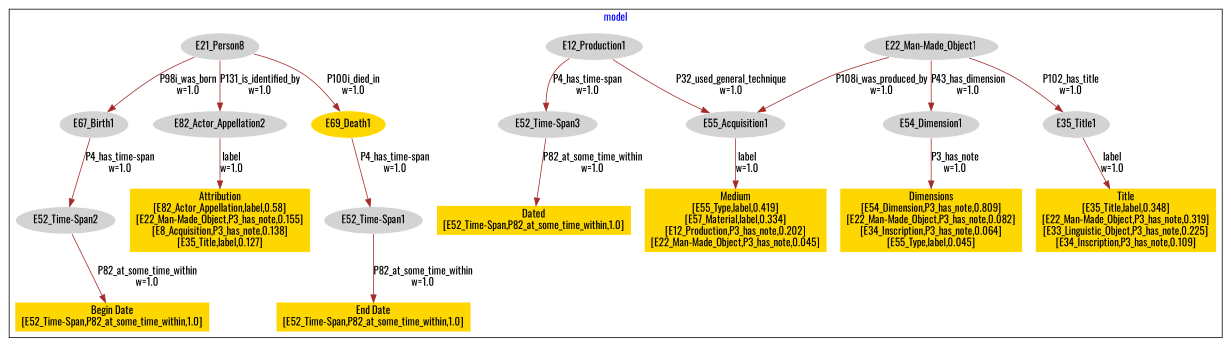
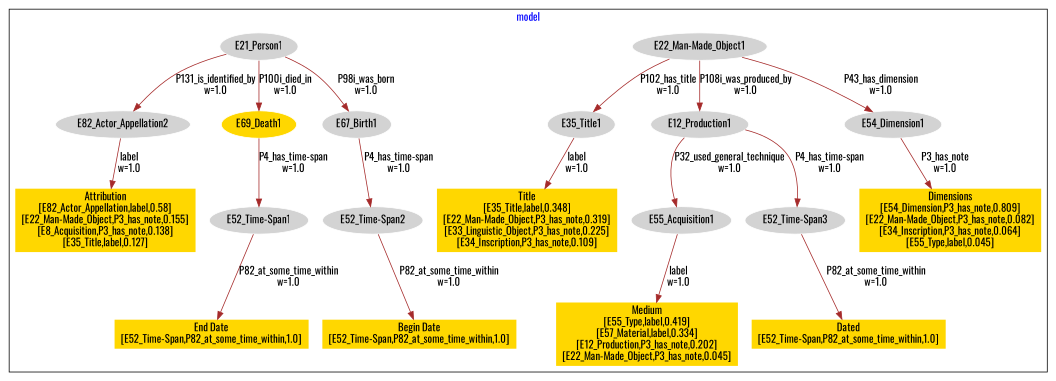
(220, 47) -> (259, 47)
(825, 79) -> (700, 82)
